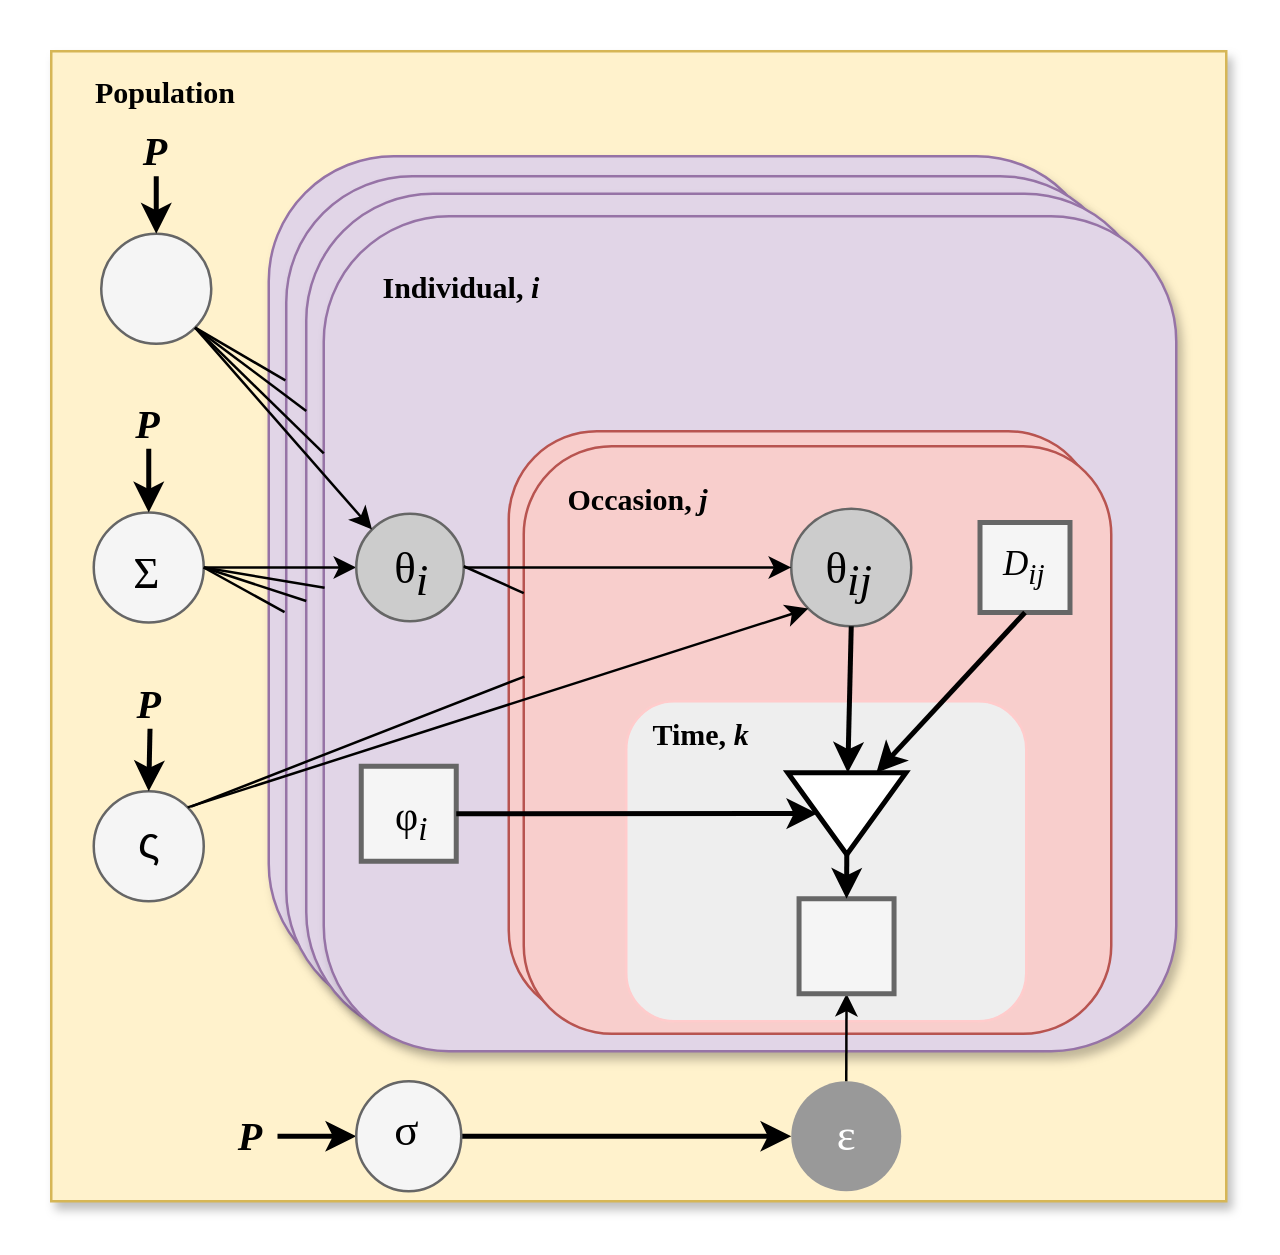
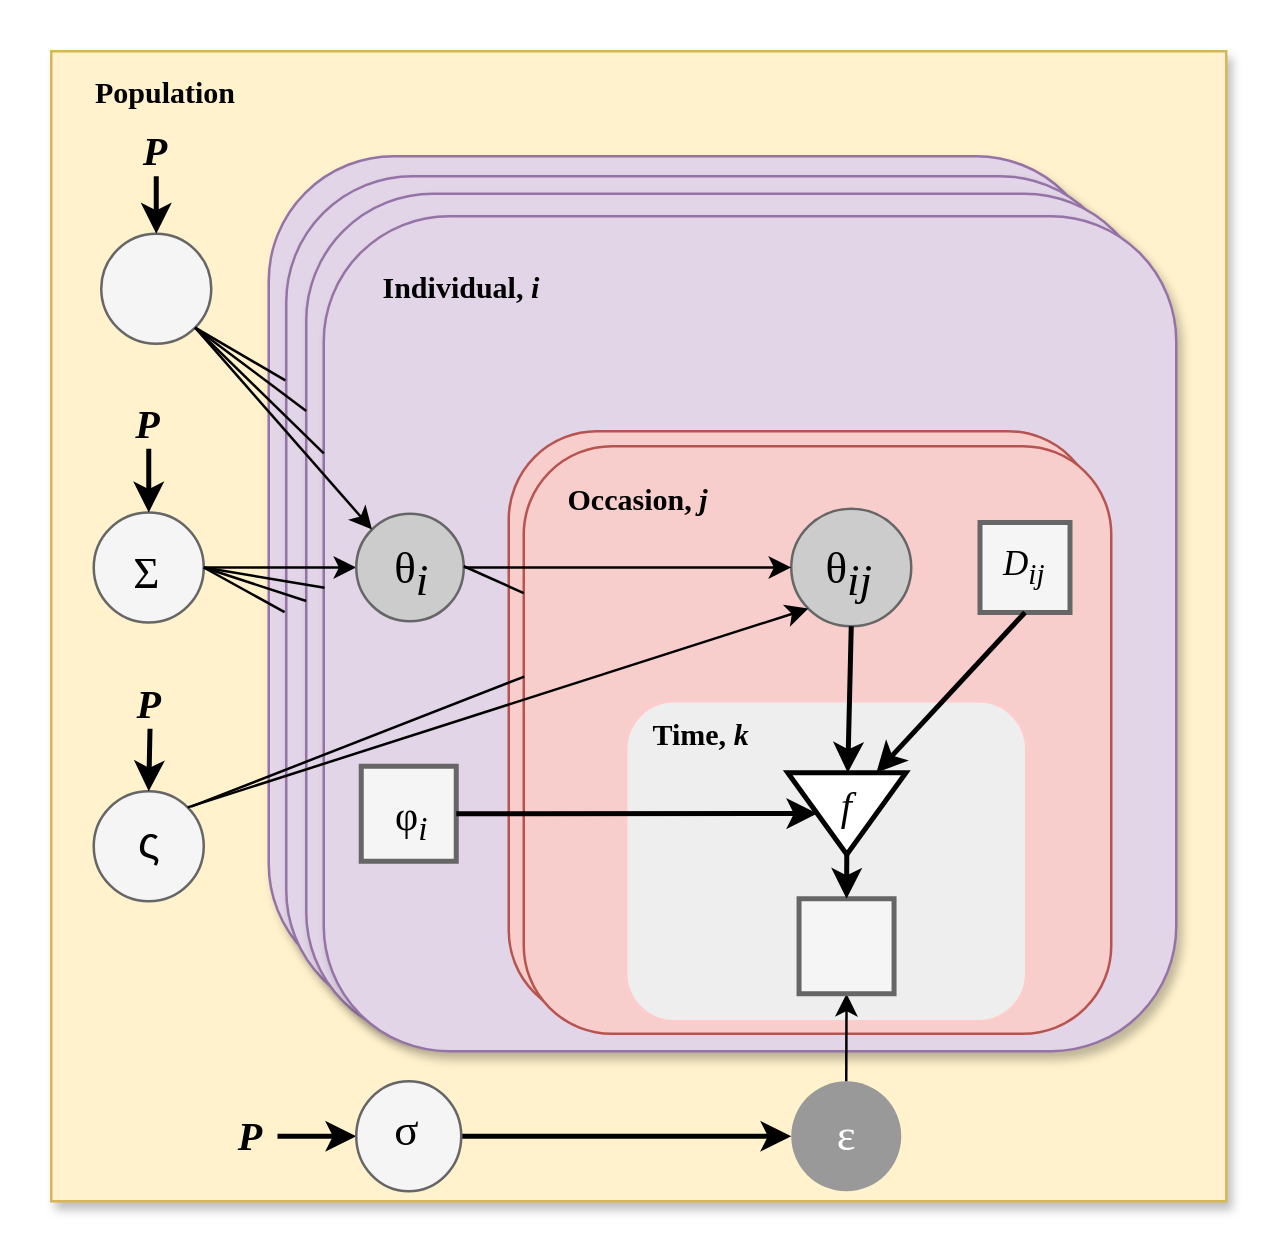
none -> (846, 806)
